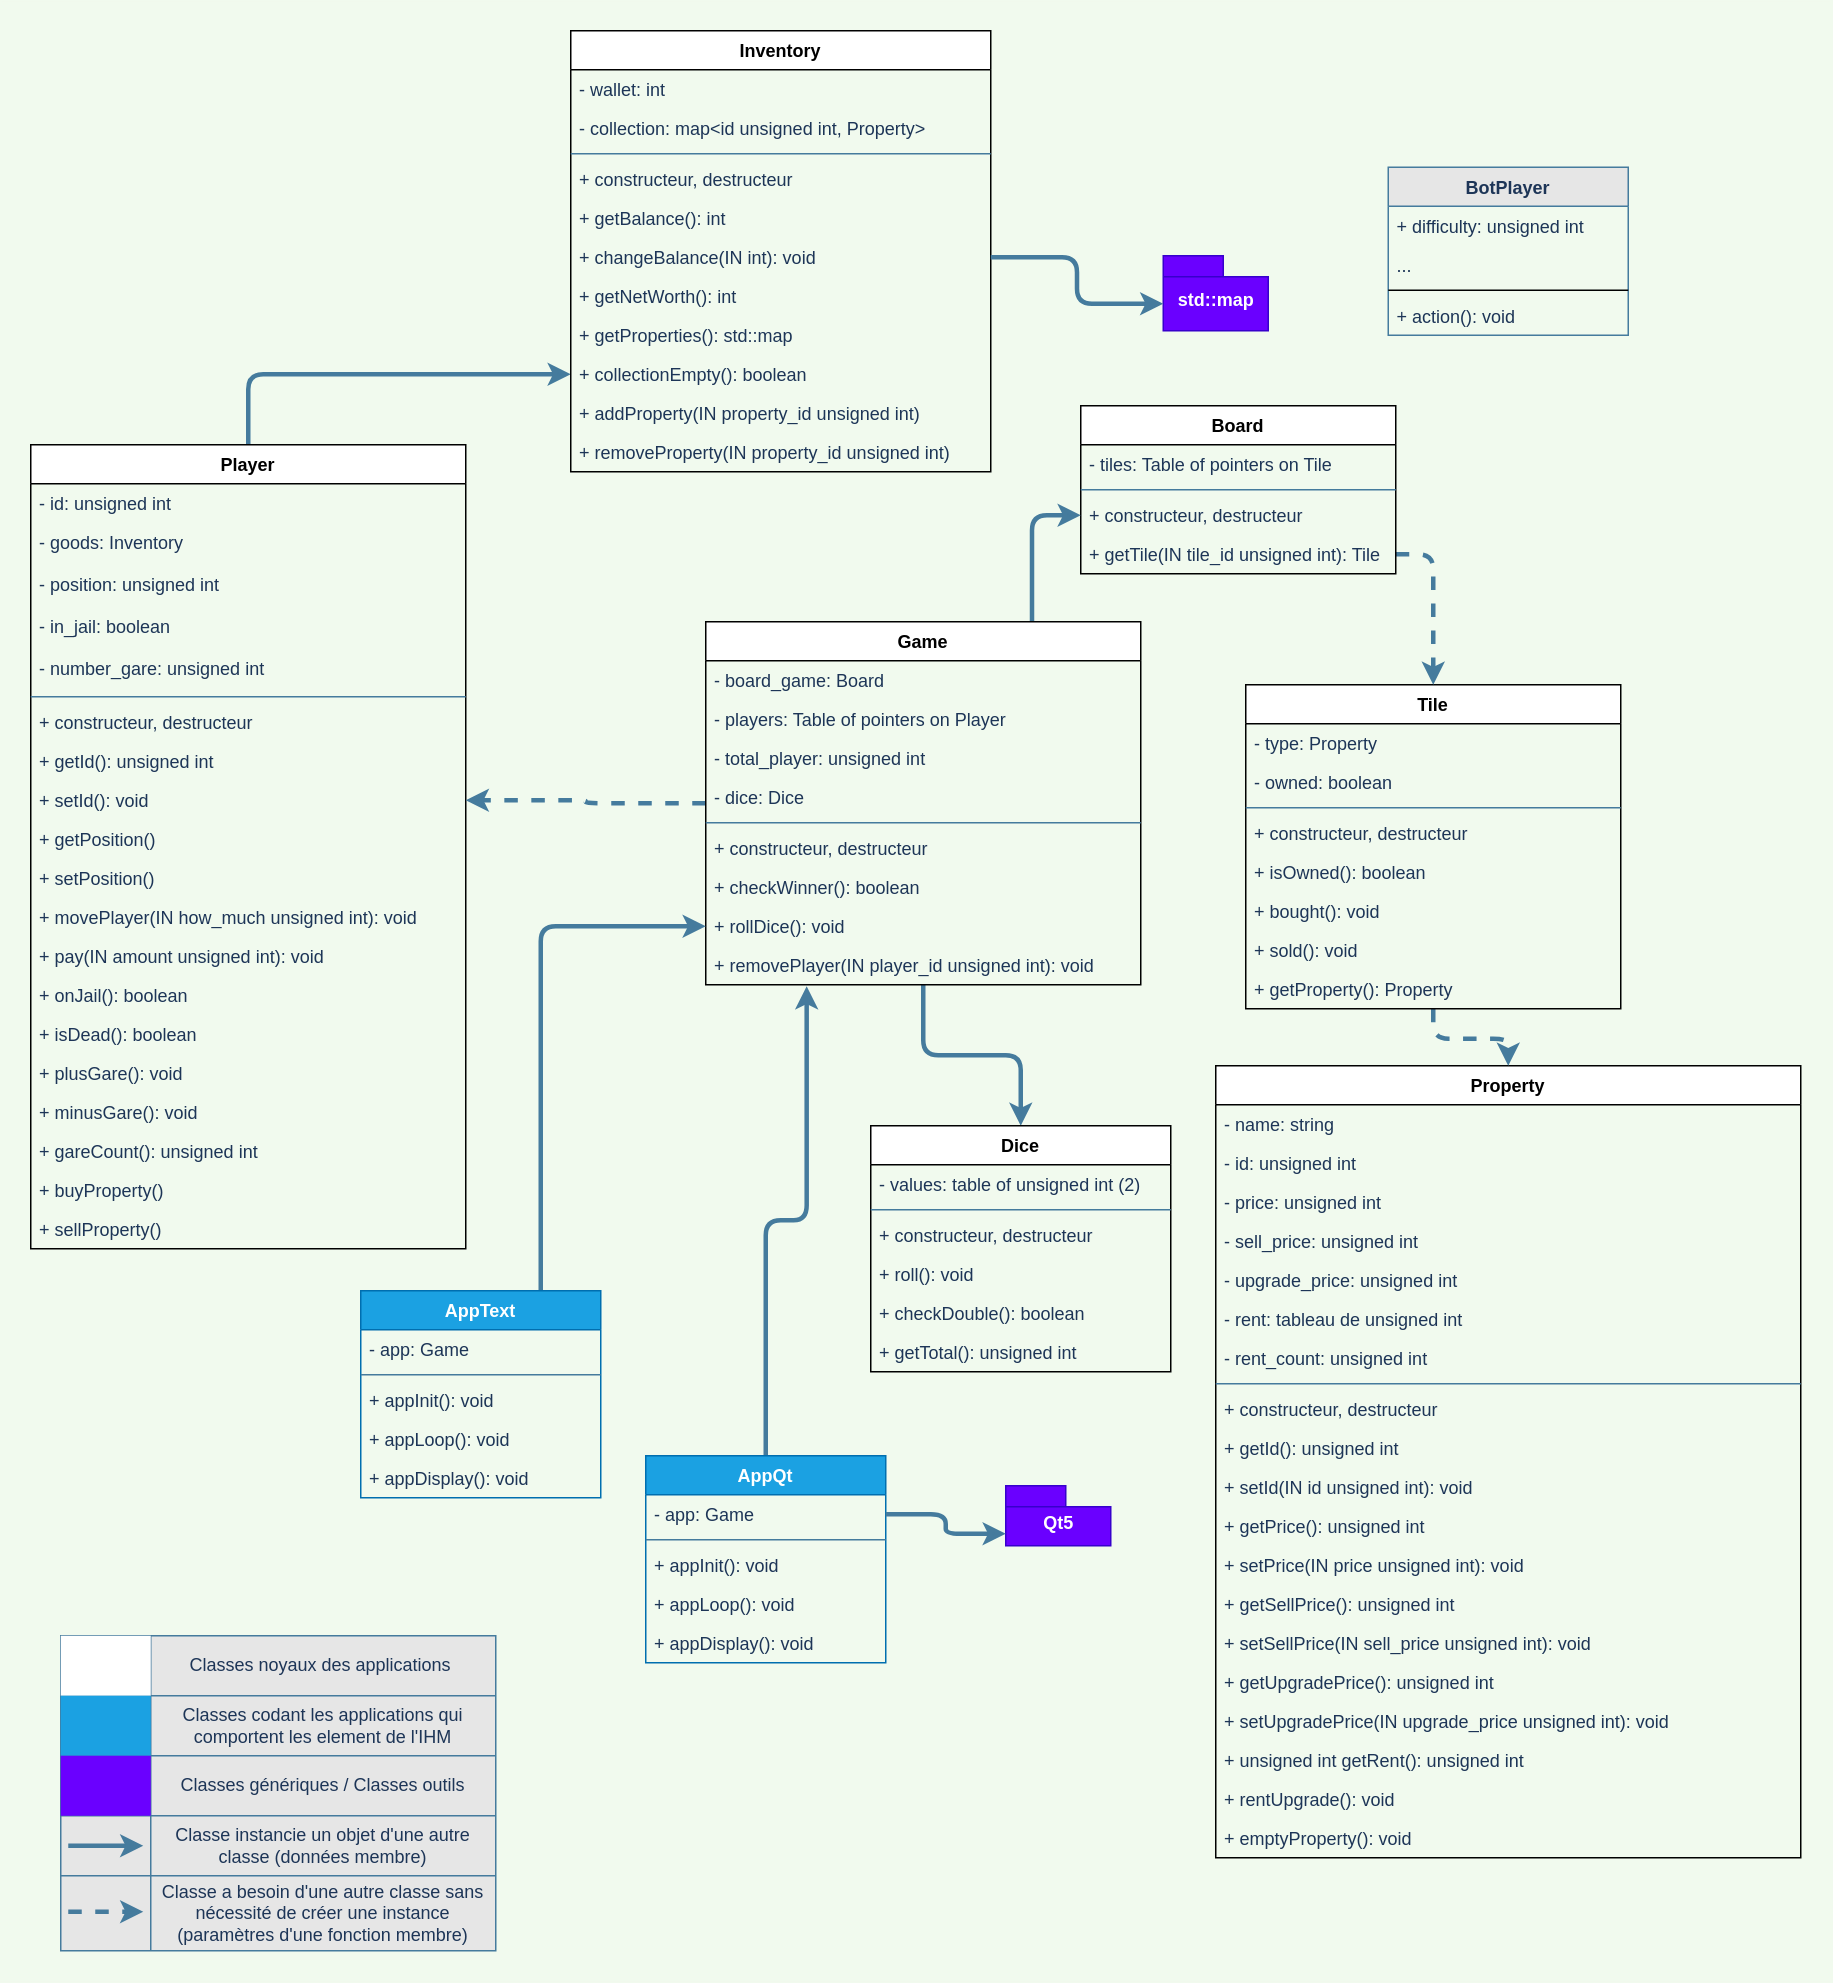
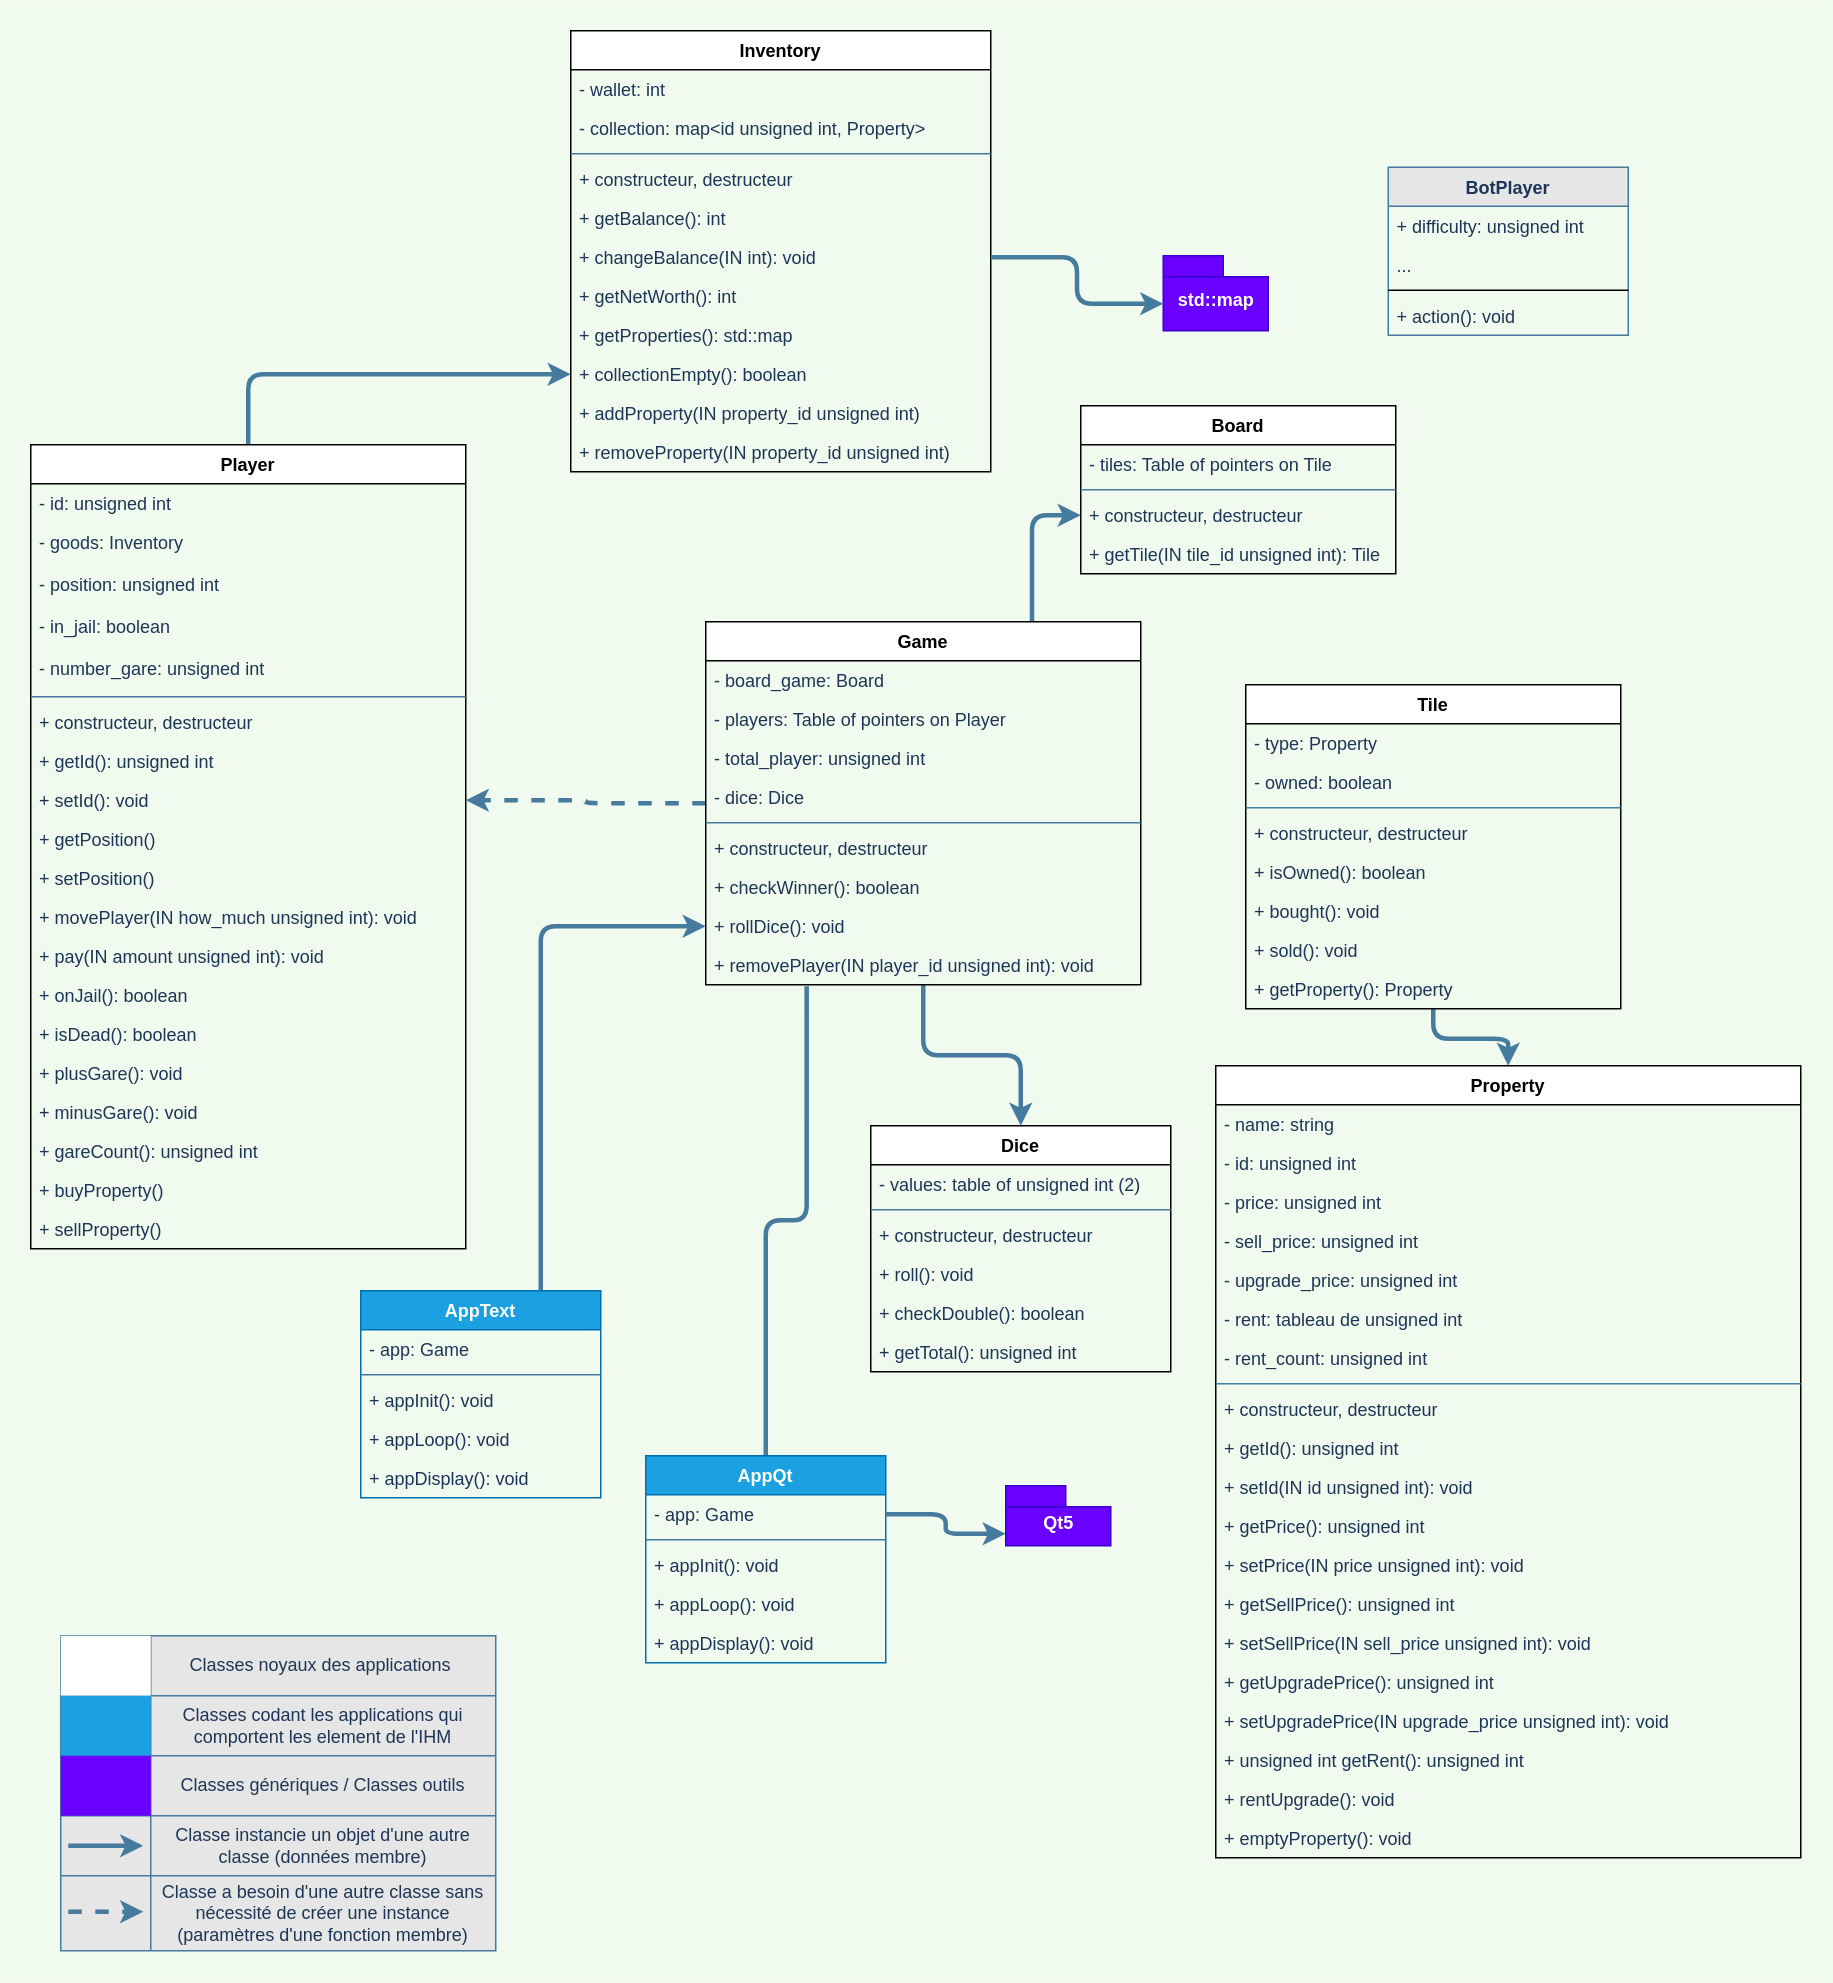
(1433, 582) -> none
(807, 1004) -> (807, 997)
(1456, 1039) -> (1456, 1039)
